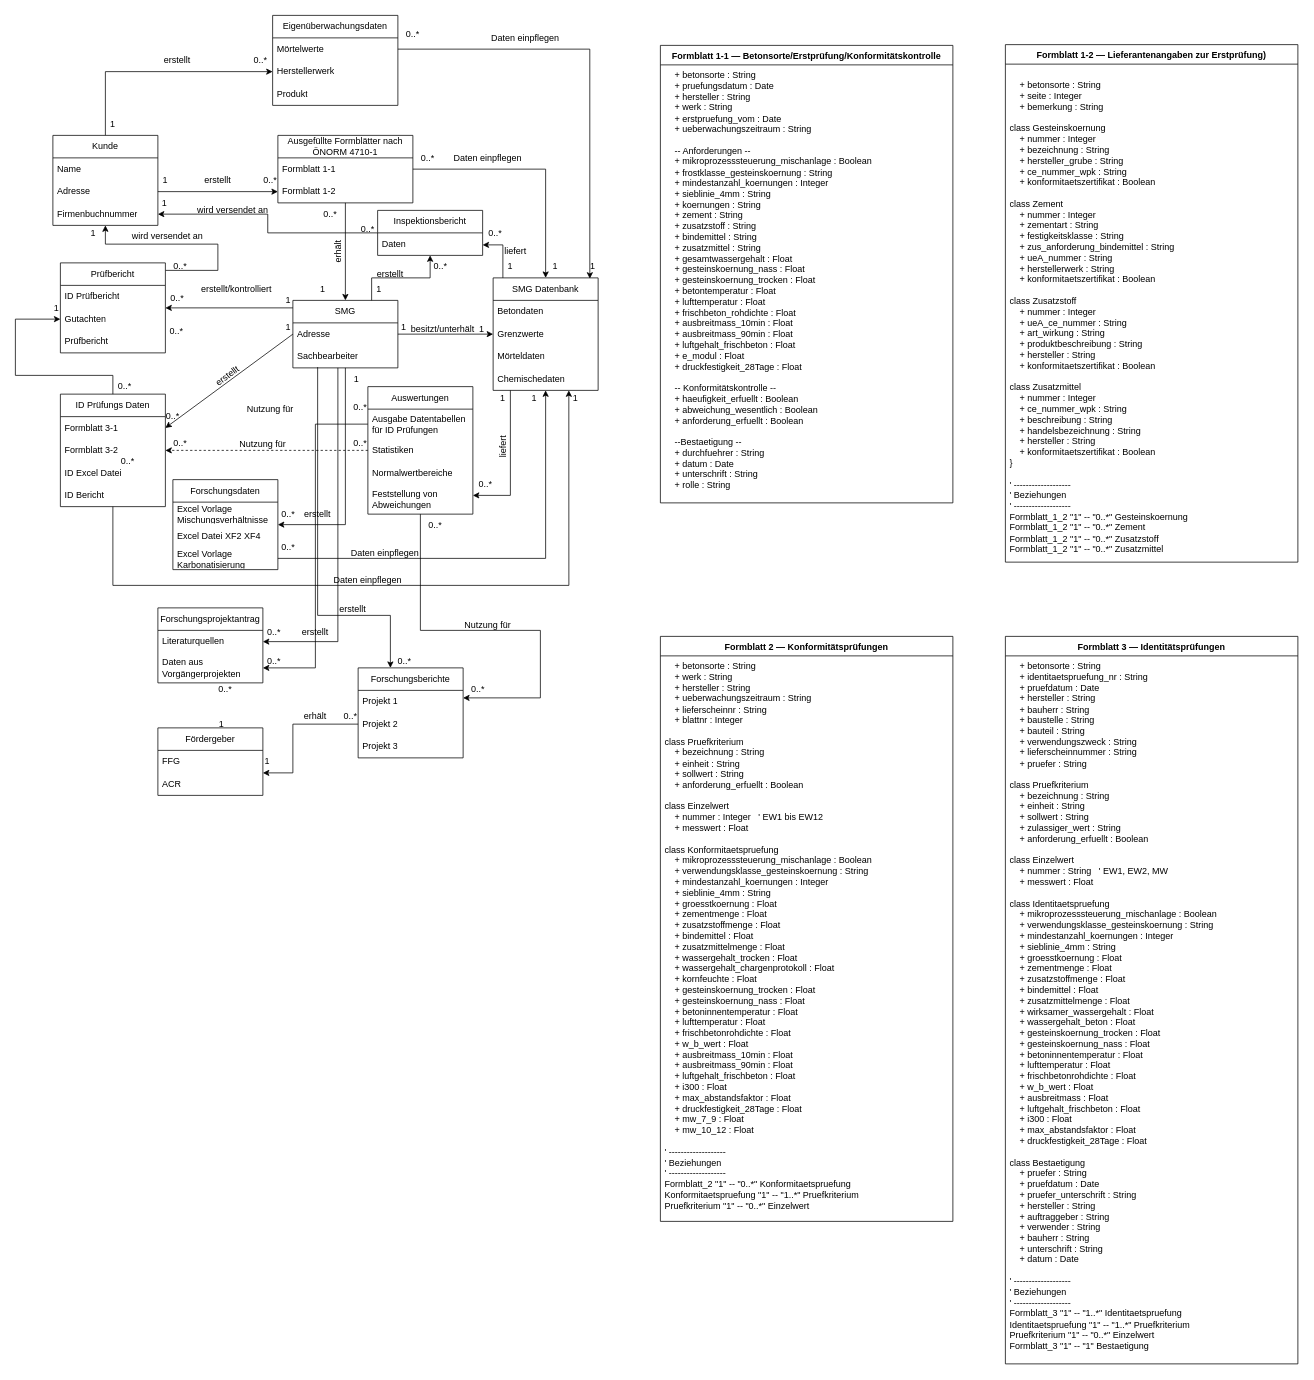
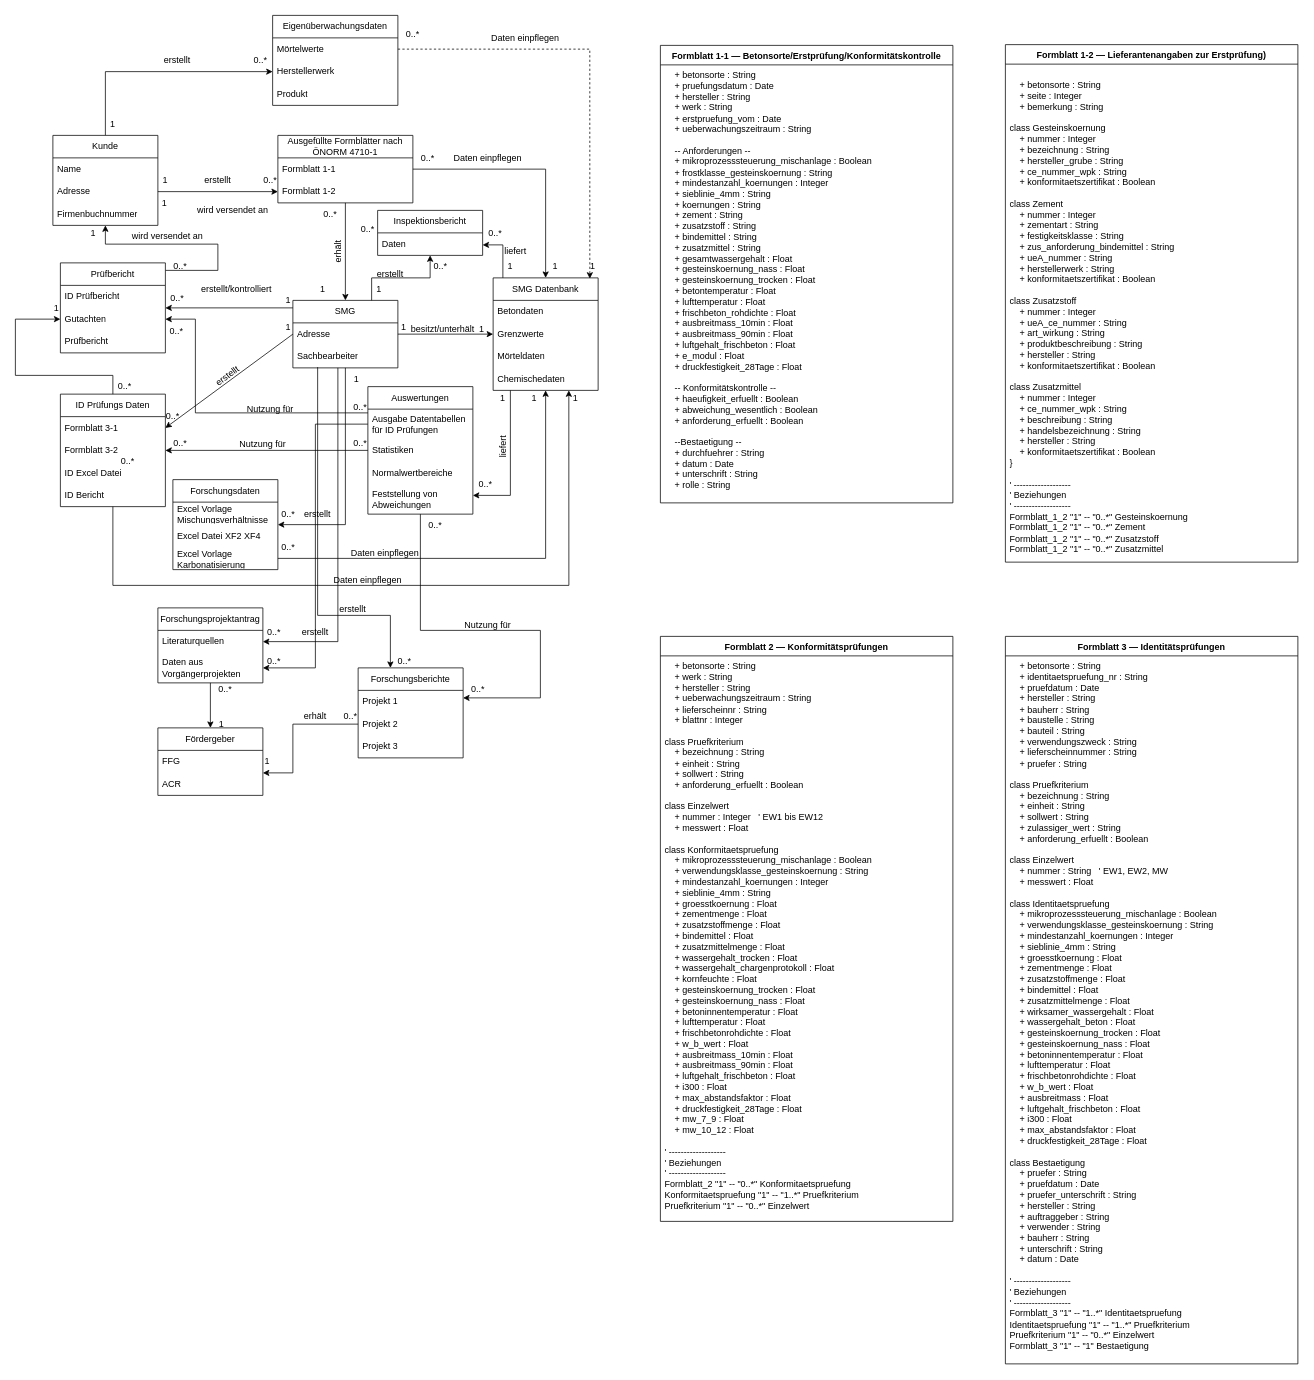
(590, 65) -> (590, 65)
(268, 224) -> none
none -> (195, 365)
(268, 450) -> (268, 450)
none -> (210, 703)
